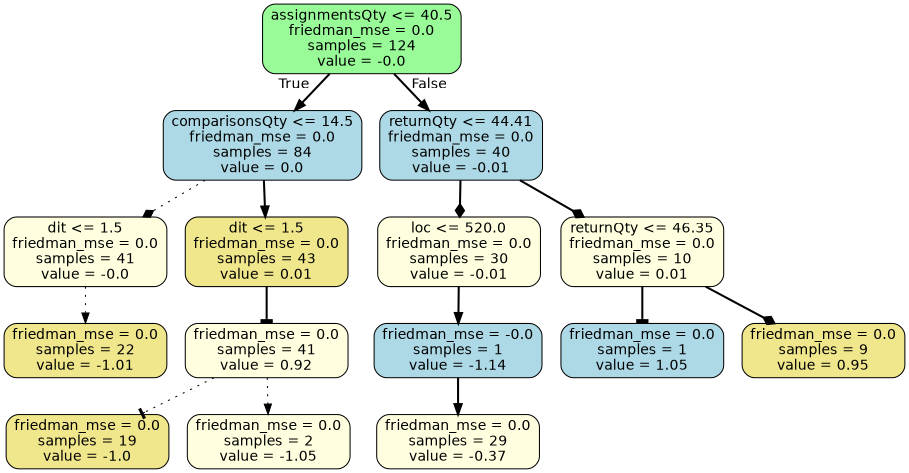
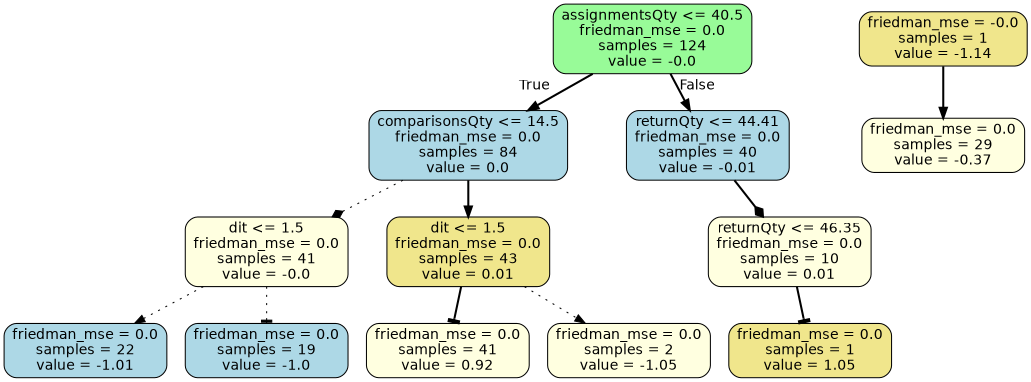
(459, 252) -> none
(85, 351) -> (85, 351)
(458, 351) -> (943, 39)
(642, 351) -> (810, 351)
(823, 351) -> none
(268, 391) -> (550, 302)
(179, 395) -> (267, 302)
(88, 442) -> (267, 351)
